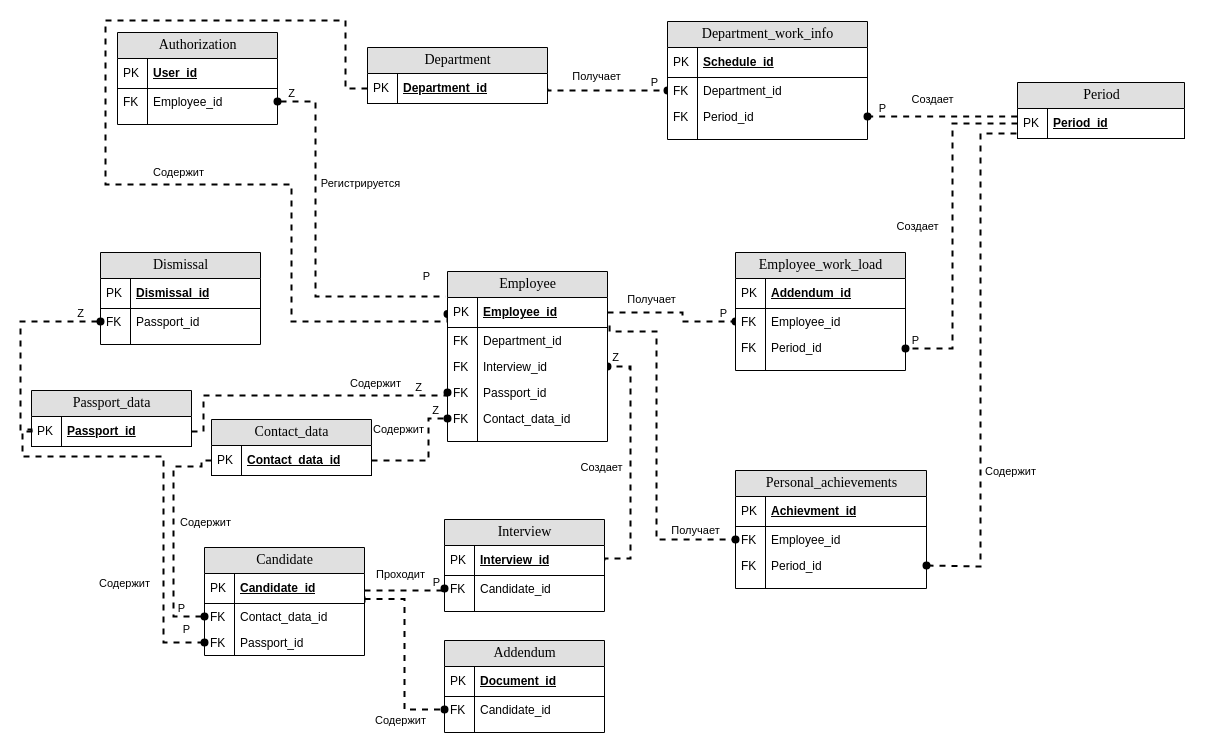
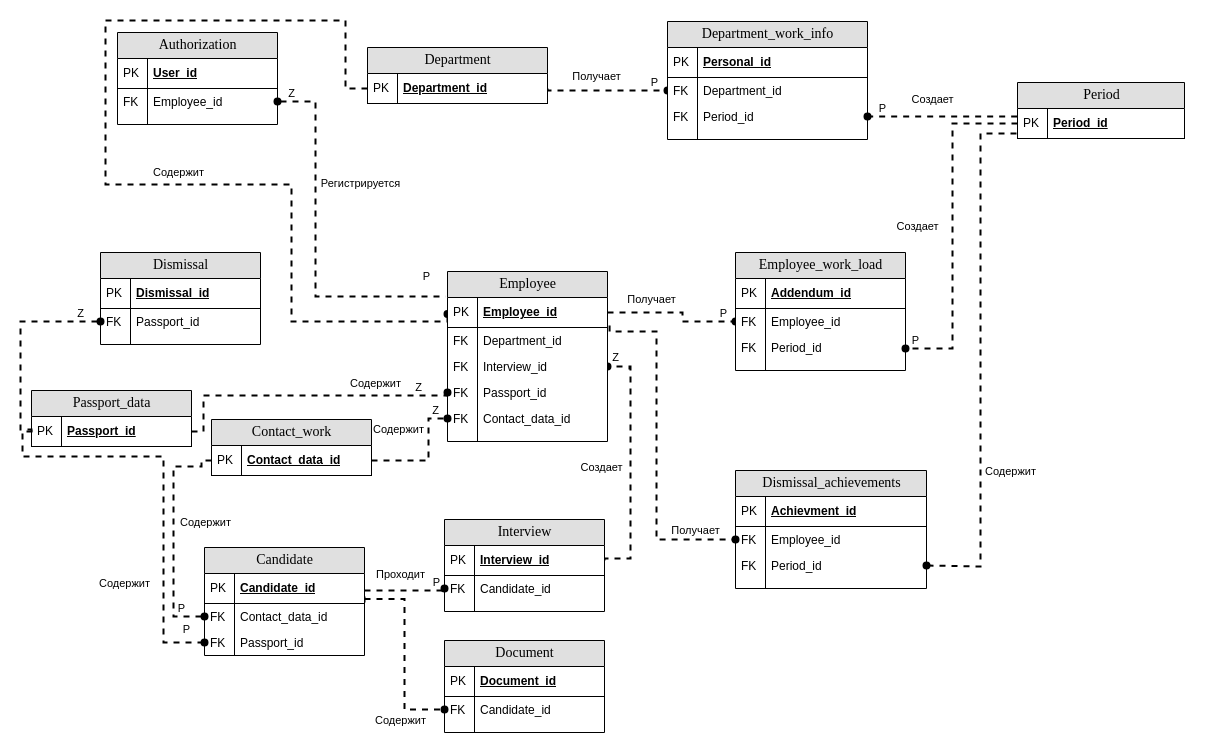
(737, 63) -> (737, 63)
(292, 433) -> (292, 433)
(832, 484) -> (832, 484)
(525, 654) -> (525, 654)
